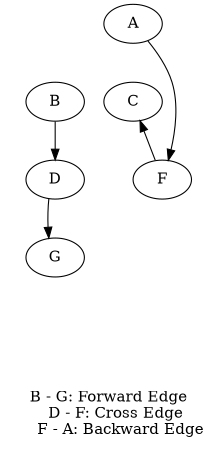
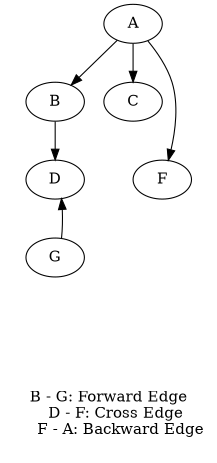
none -> (98, 59)
(150, 146) -> (133, 57)
(48, 213) -> (62, 224)
